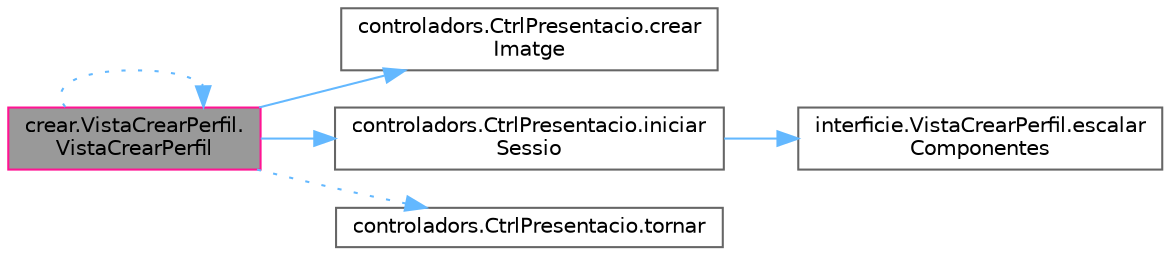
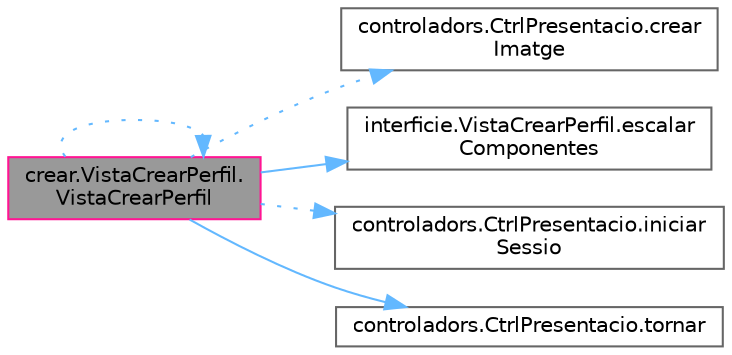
(322, 91) -> (279, 112)
(287, 139) -> (287, 207)
(751, 139) -> (294, 168)
(331, 187) -> (285, 268)
